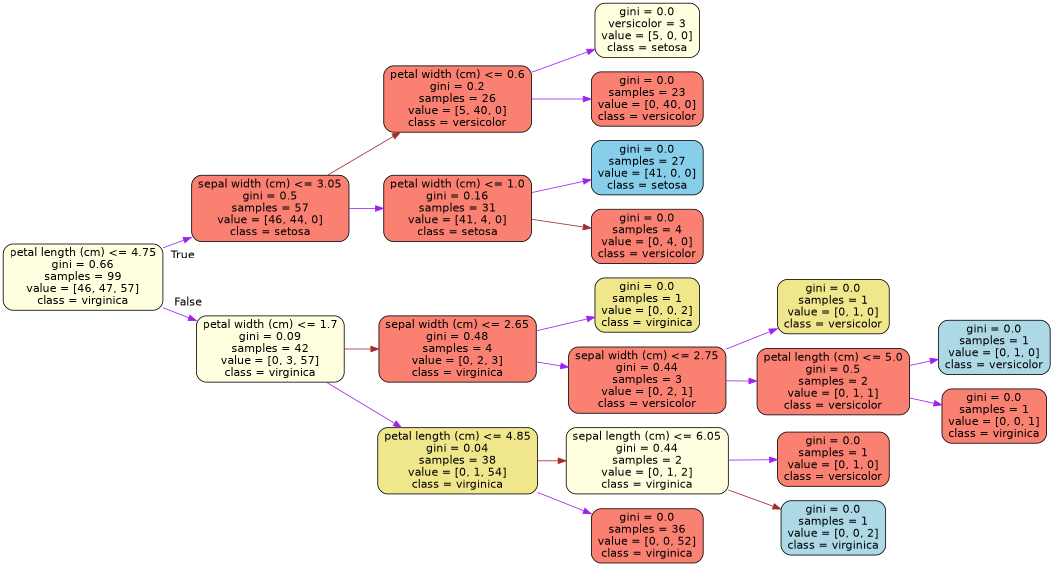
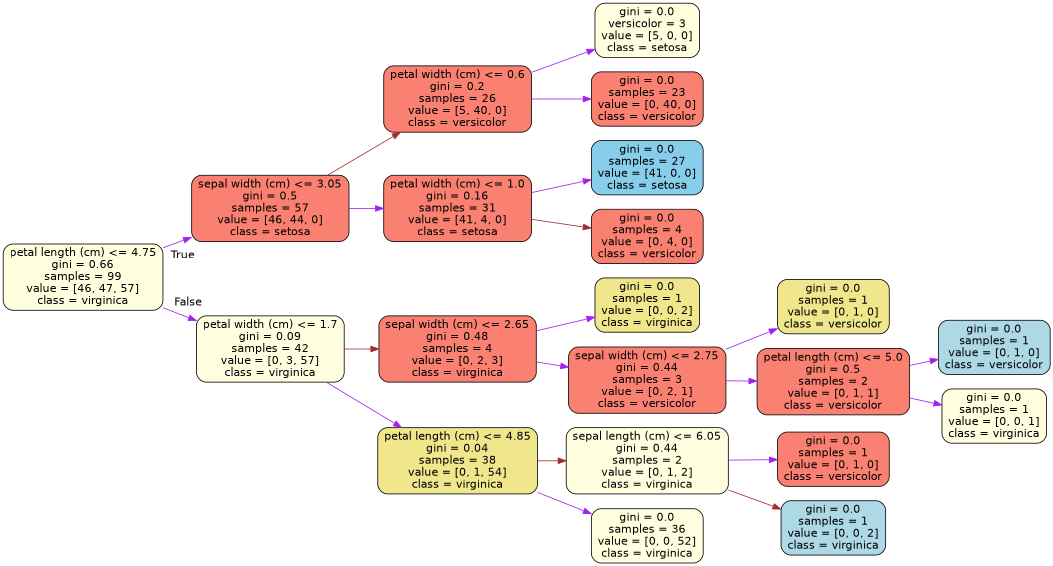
(994, 416) -> (994, 416)
(647, 536) -> (647, 536)
